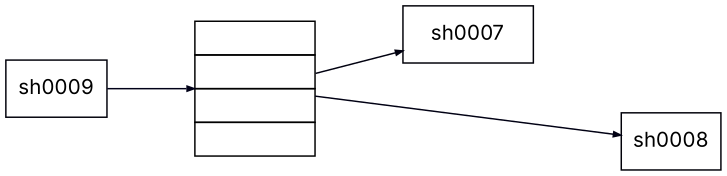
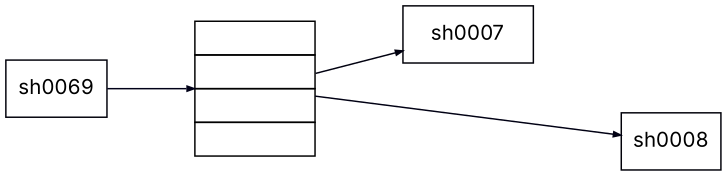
(56, 89) -> (56, 89)
